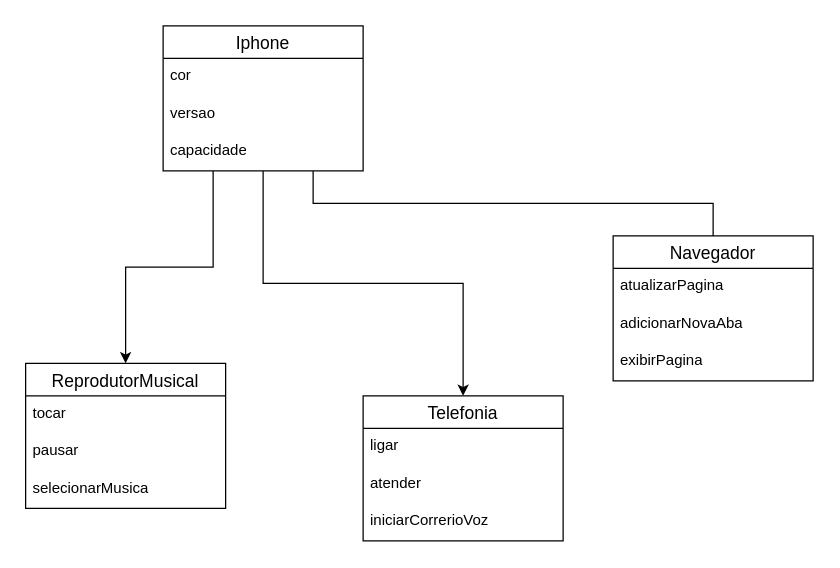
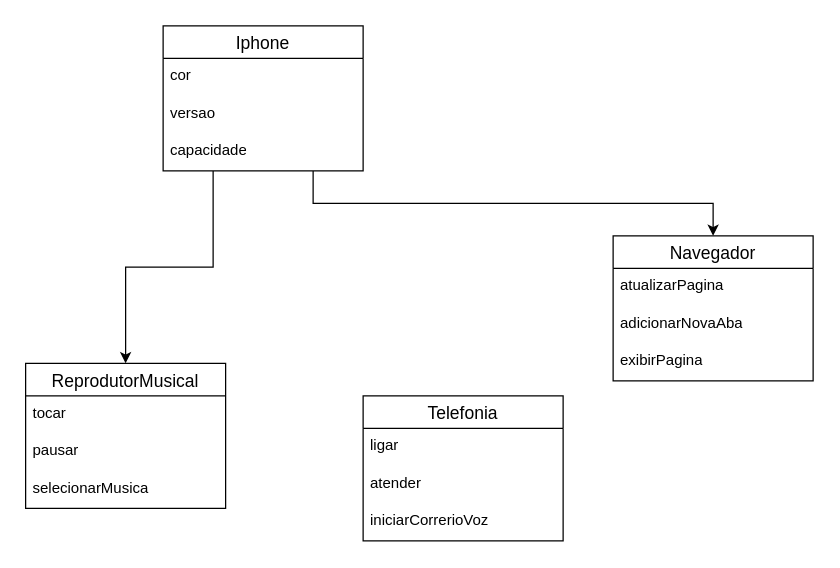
(713, 229) -> (713, 226)
(360, 283) -> none
